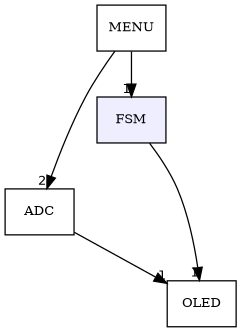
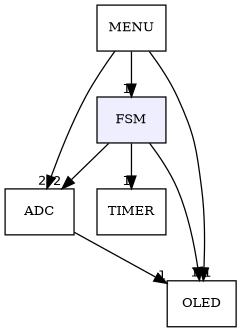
none -> (197, 154)
none -> (90, 161)
none -> (131, 212)
